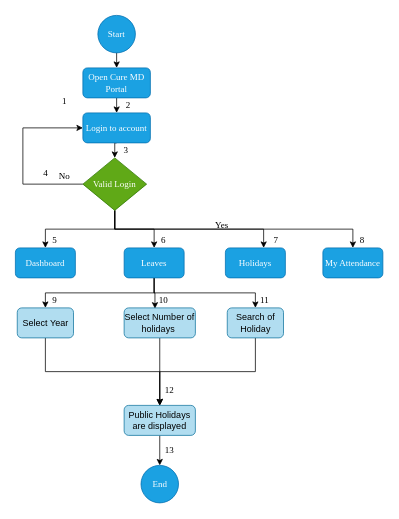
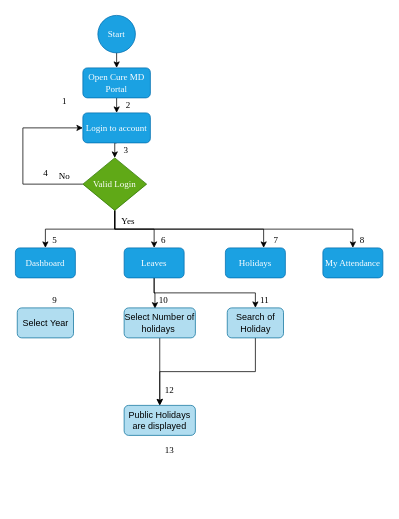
(222, 225) -> (128, 222)
(45, 297) -> none
(85, 372) -> none
(160, 447) -> none
(160, 484) -> none
